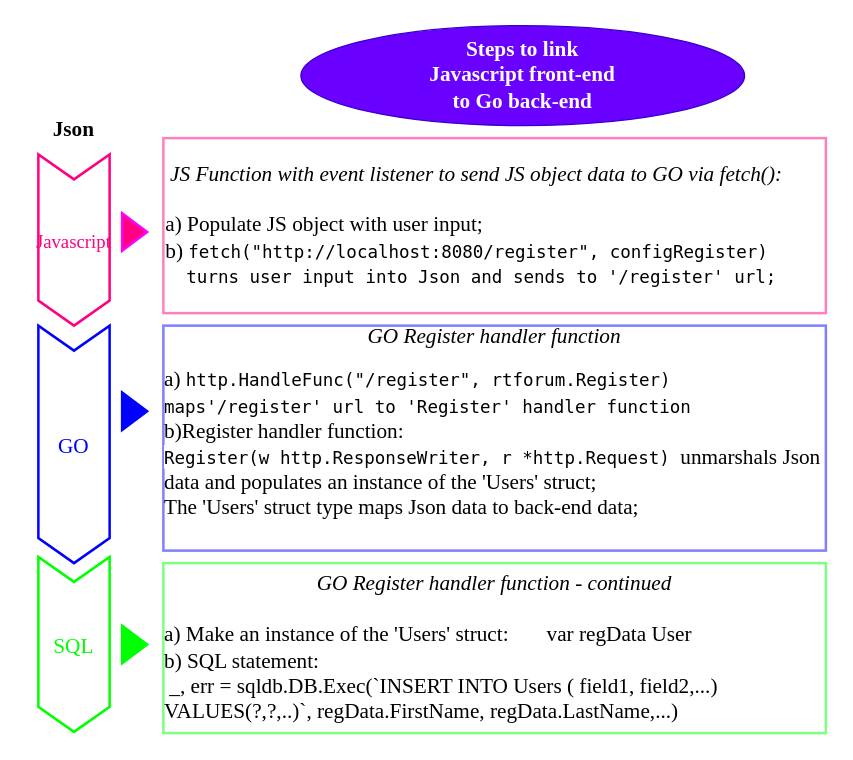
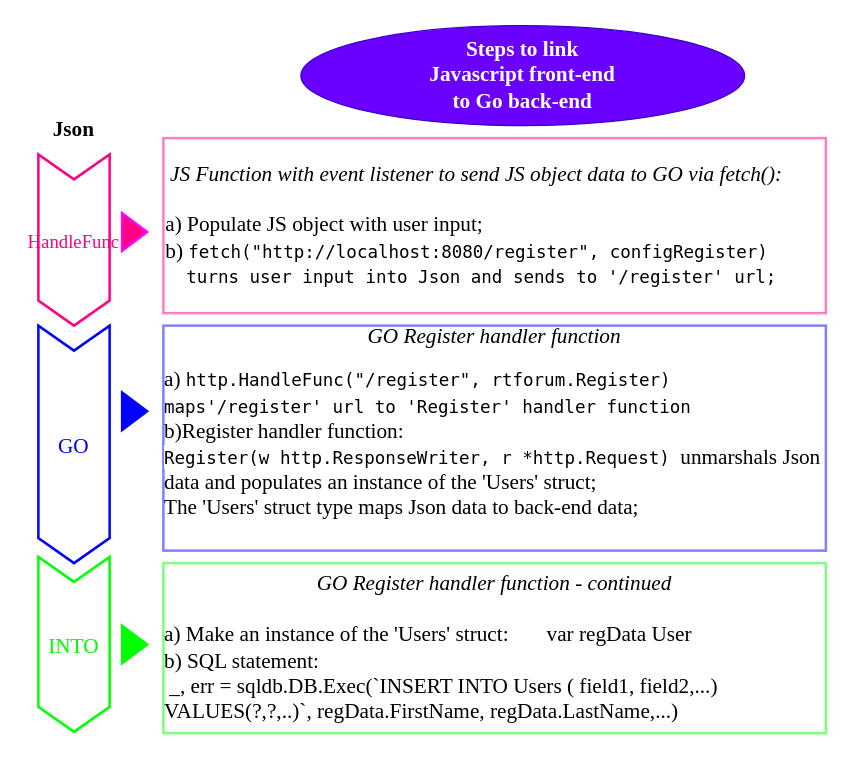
(73, 241) -> (73, 241)
(73, 646) -> (73, 646)
